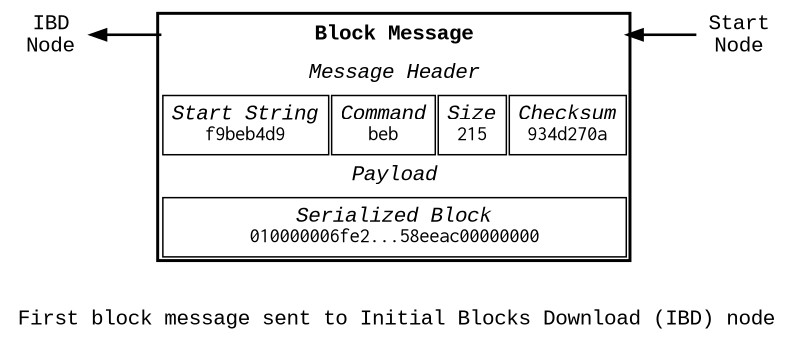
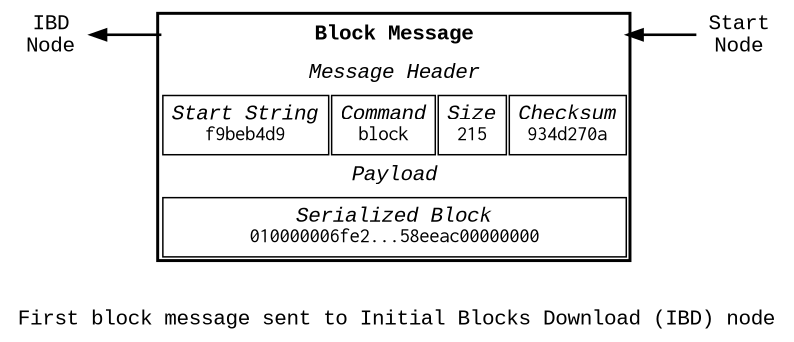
(383, 134) -> (383, 134)
